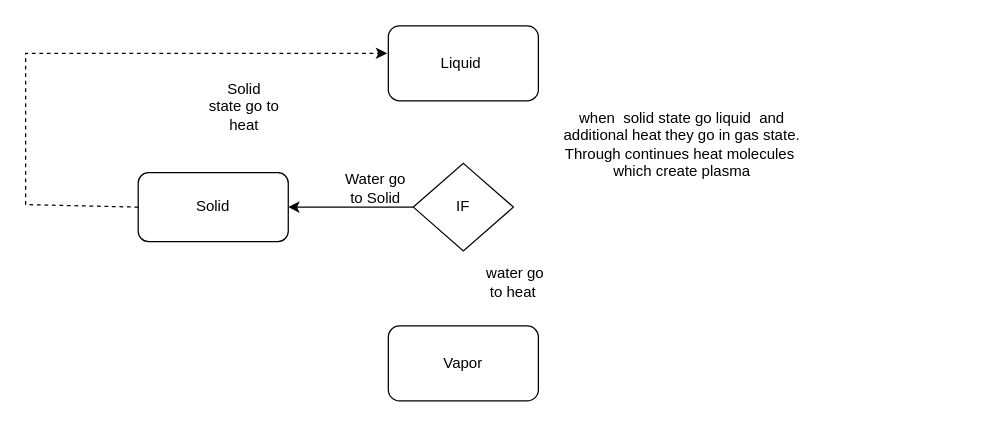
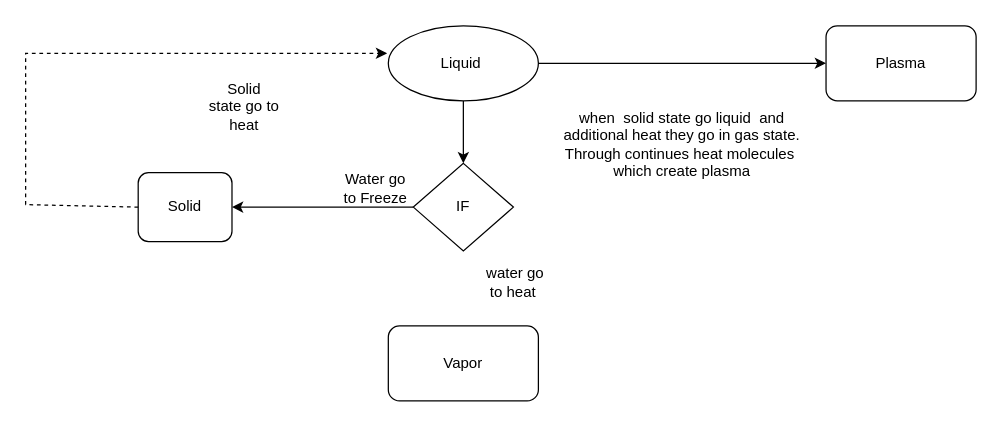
(463, 63) -> (463, 63)
none -> (677, 63)
none -> (901, 63)
none -> (463, 128)
(376, 188) -> (376, 188)
(213, 207) -> (185, 207)
